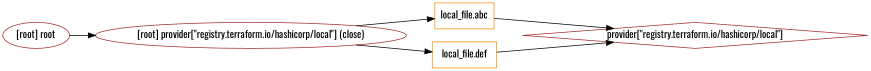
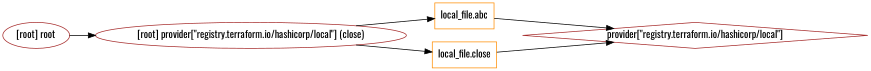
(464, 55) -> (464, 55)
